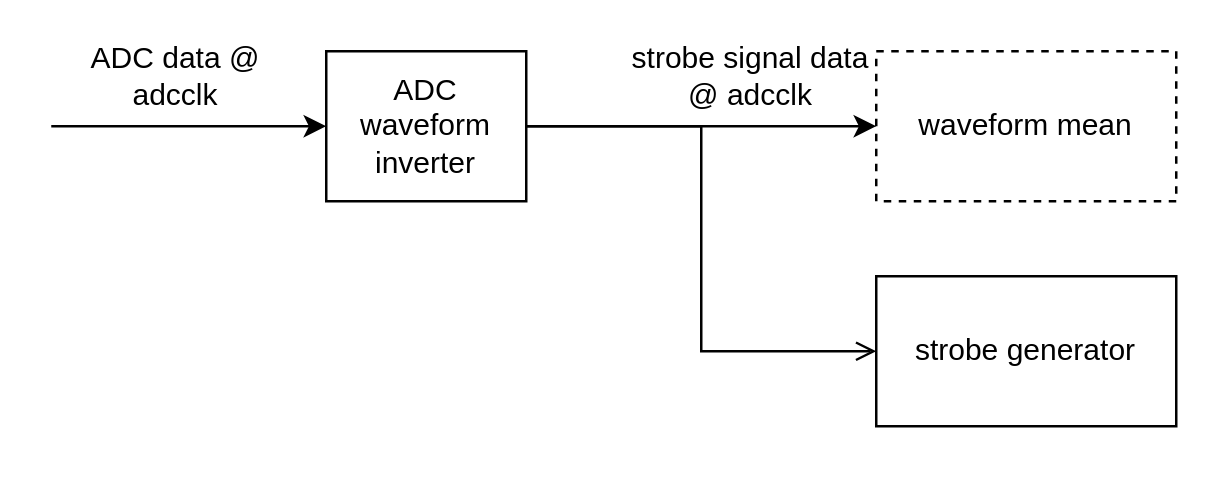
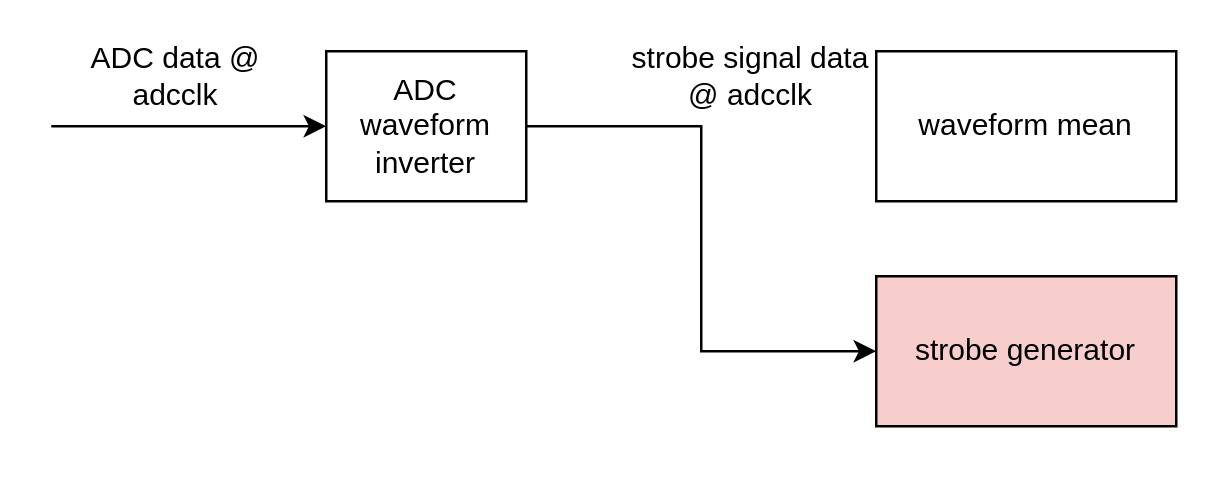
(783, 126) -> none
(1026, 126) -> (1026, 126)
(862, 351) -> (858, 351)
(1026, 351) -> (1026, 351)
